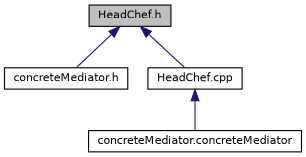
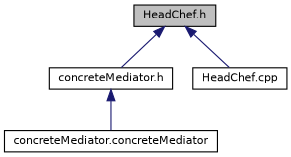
(195, 116) -> (111, 116)
